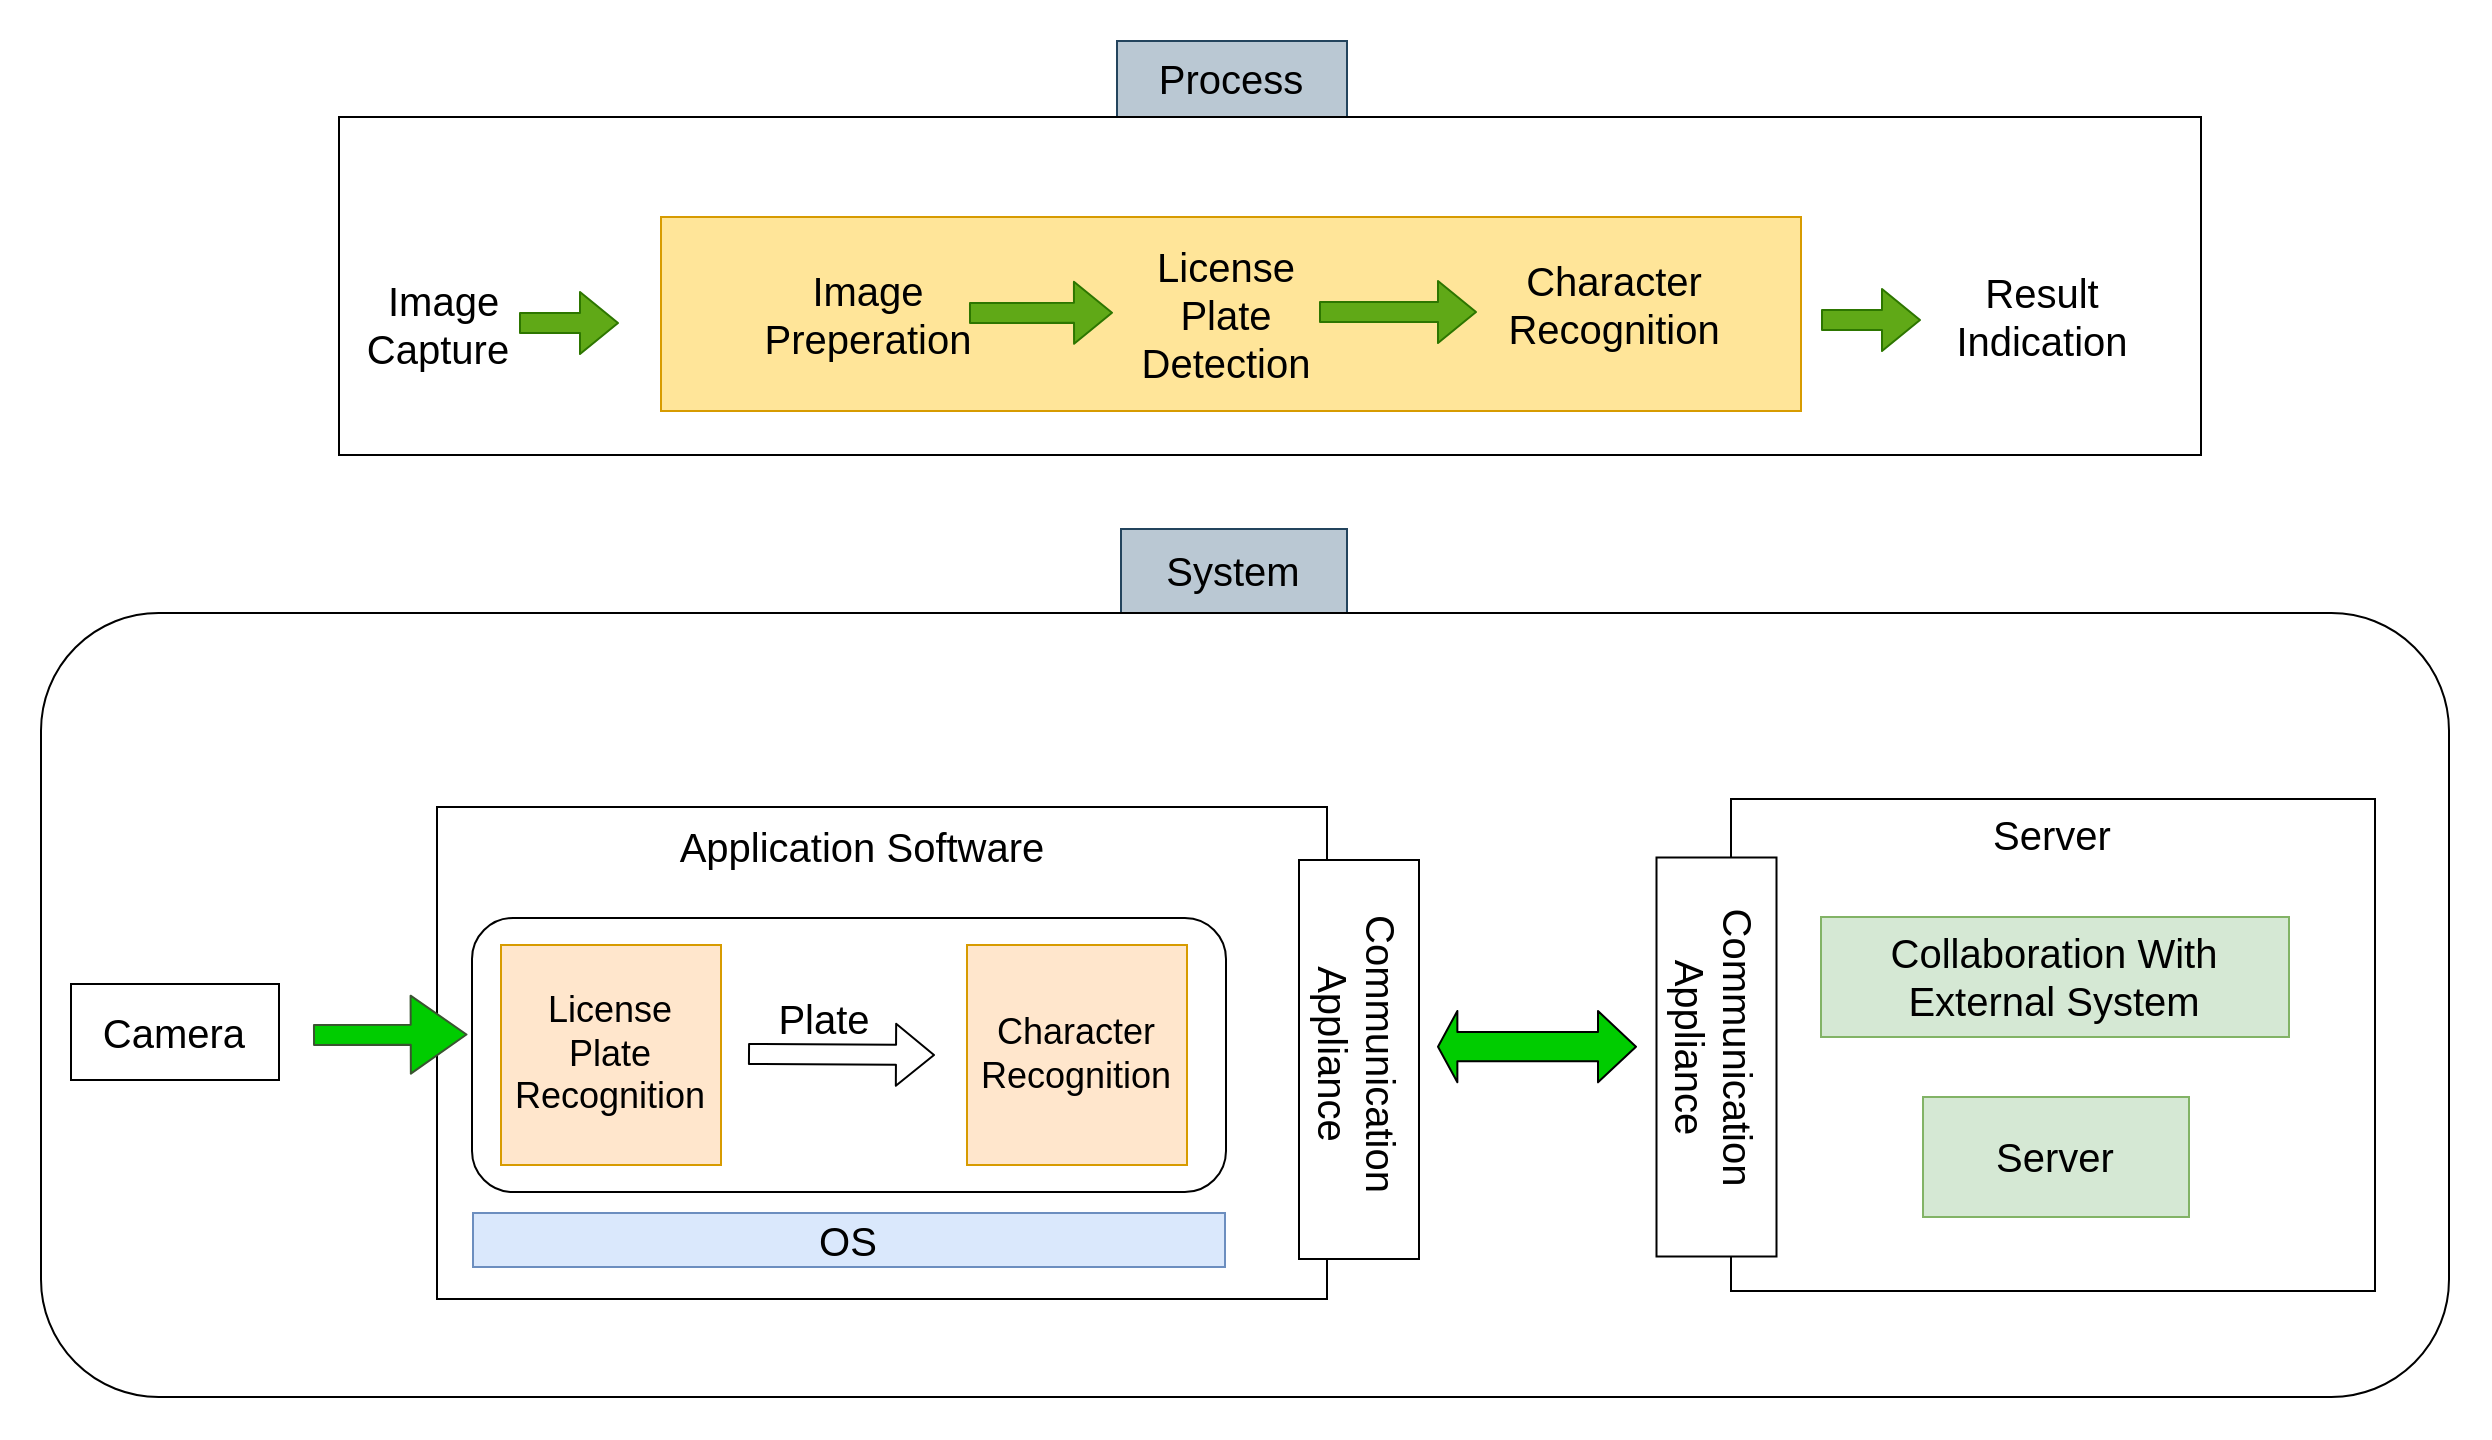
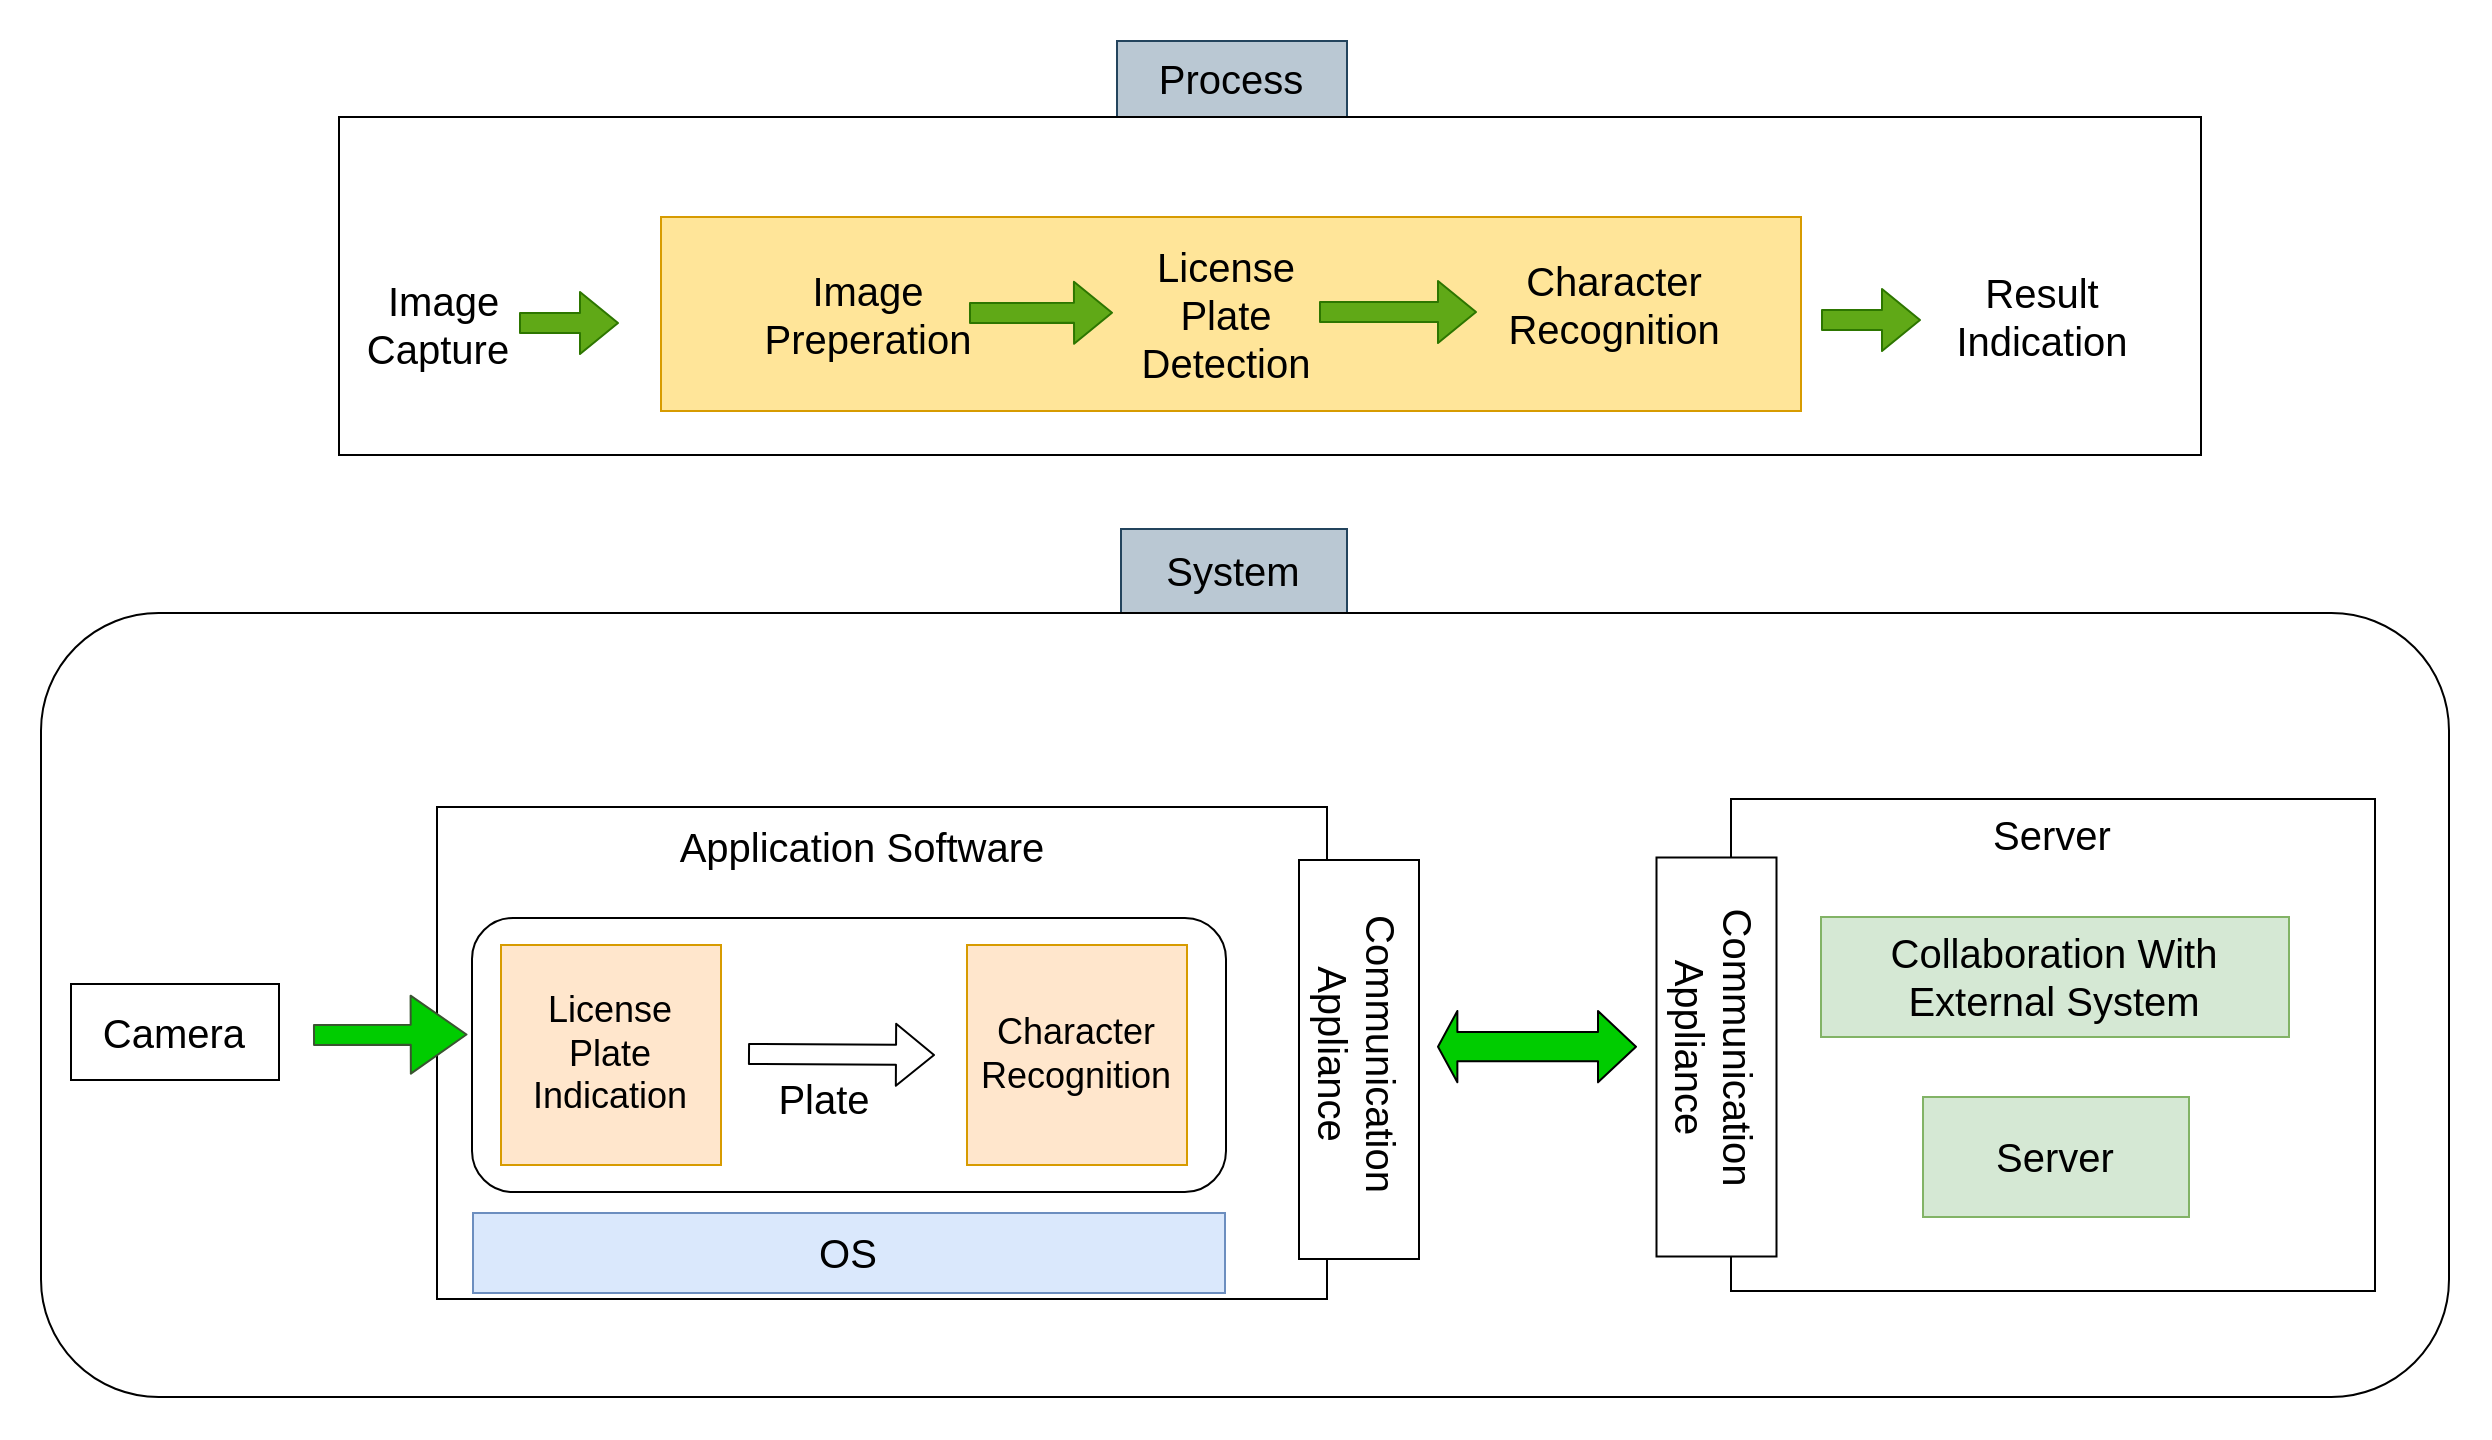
(825, 1019) -> (825, 1099)
(611, 1055) -> (611, 1055)
(849, 1240) -> (849, 1253)
